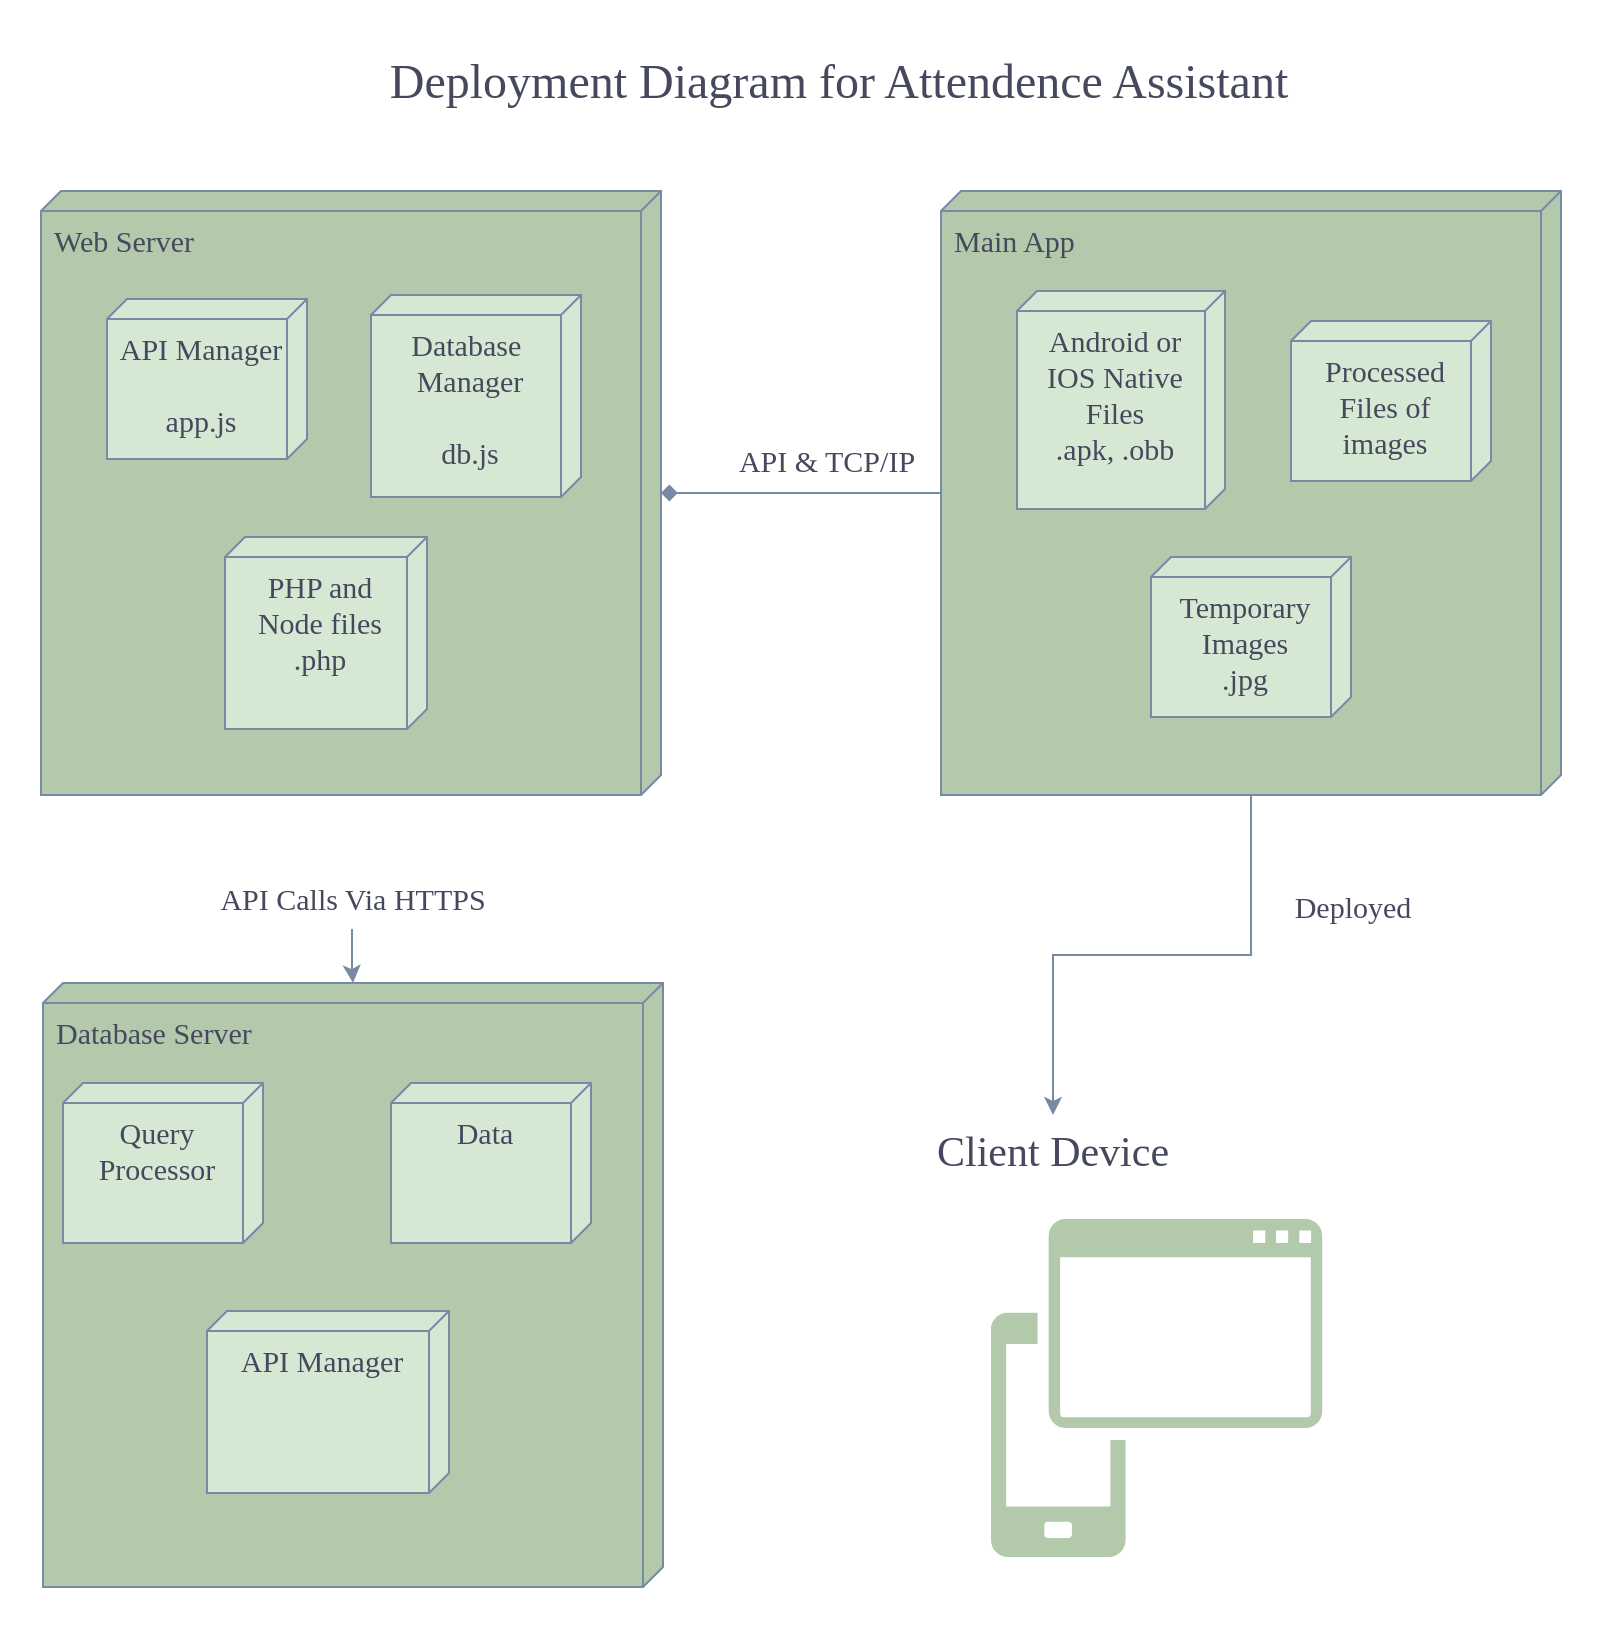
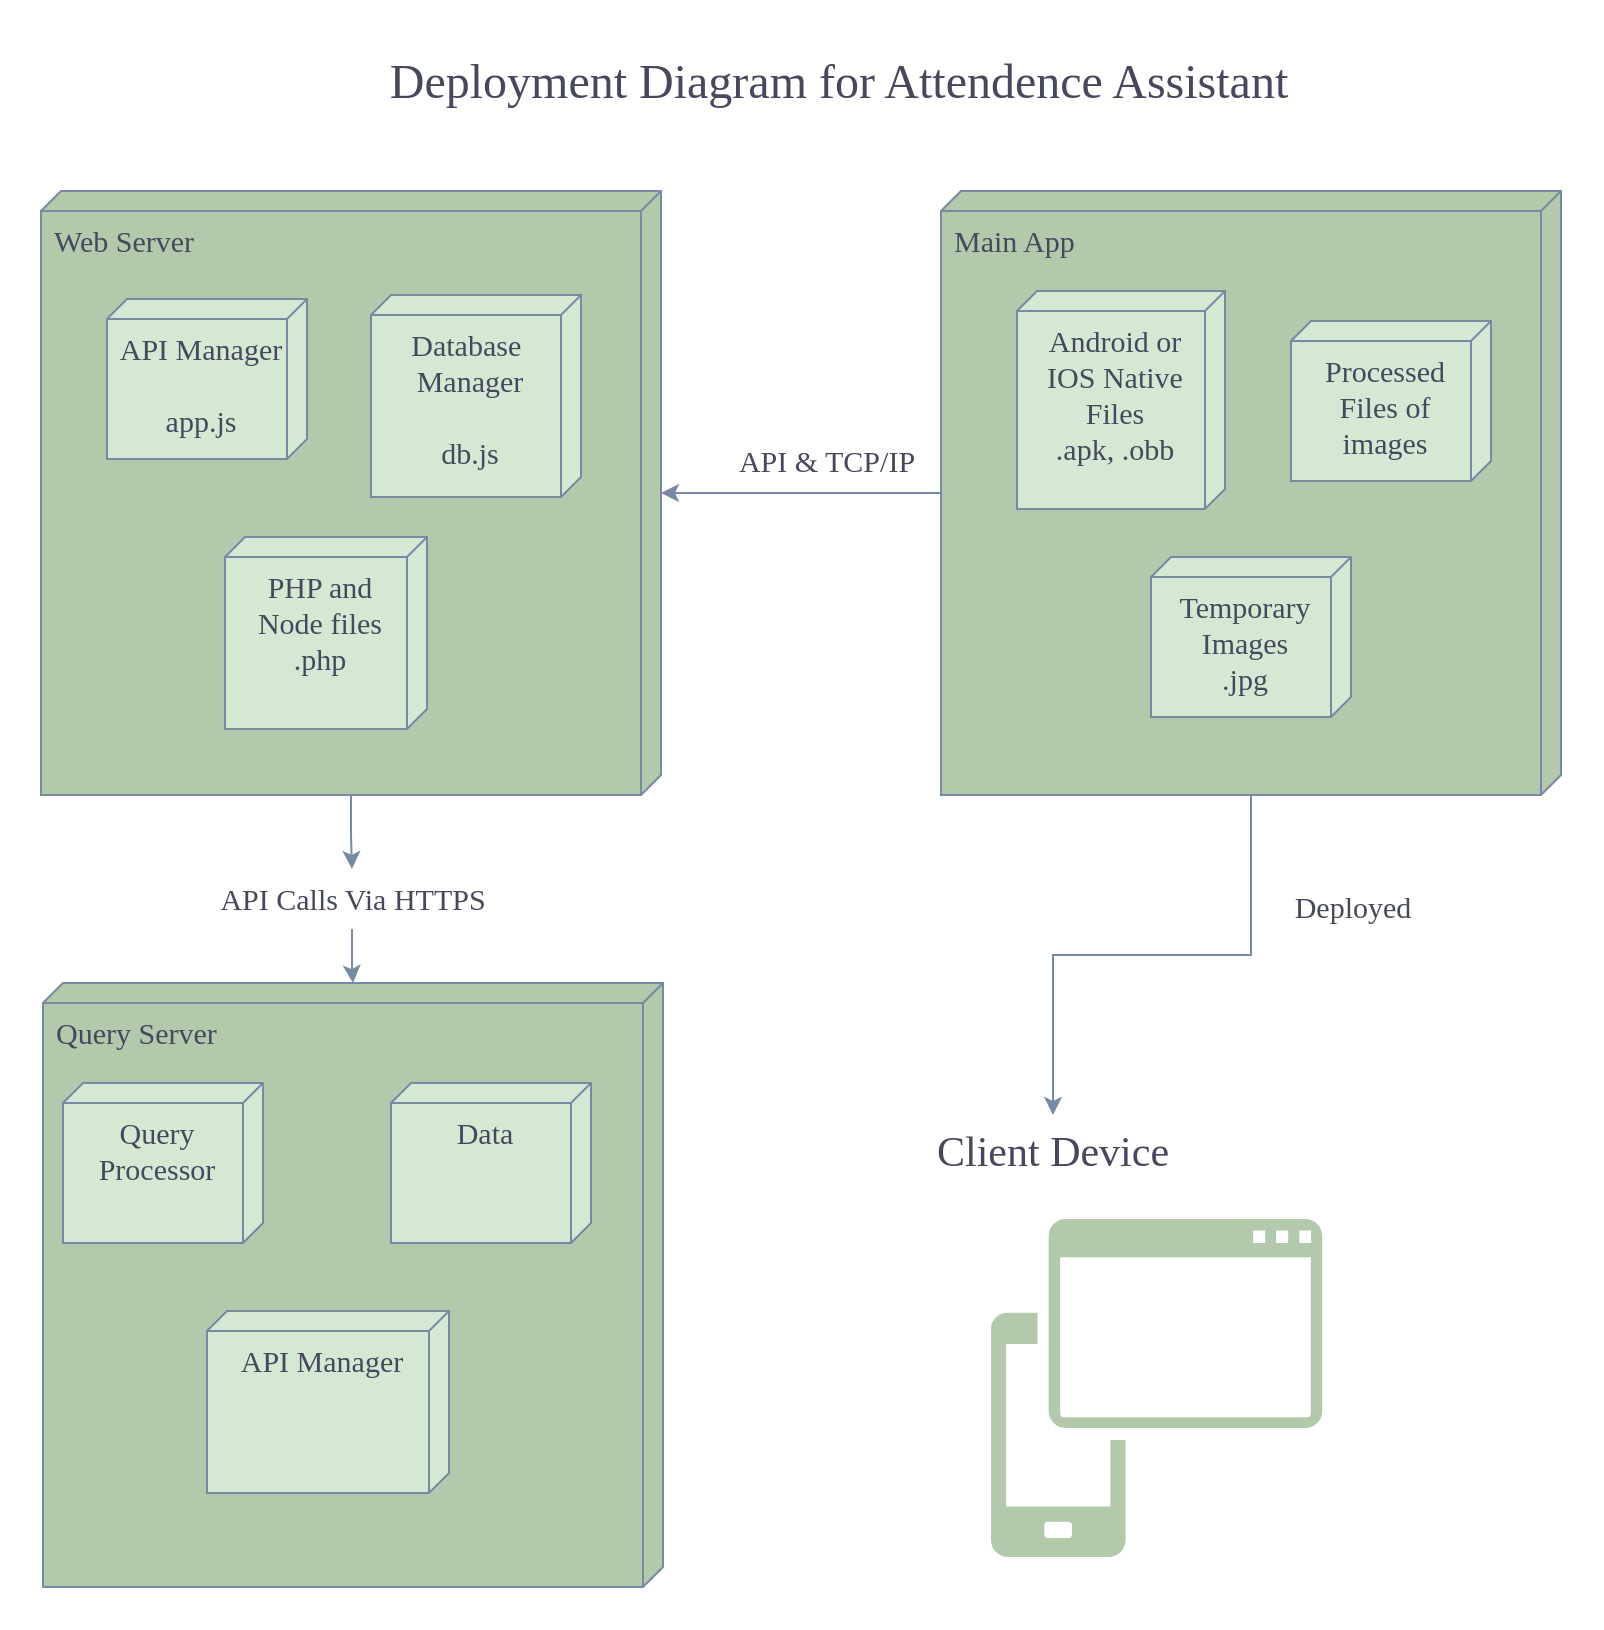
(677, 493) -> (676, 493)
none -> (351, 825)
(179, 1035) -> (154, 1035)
